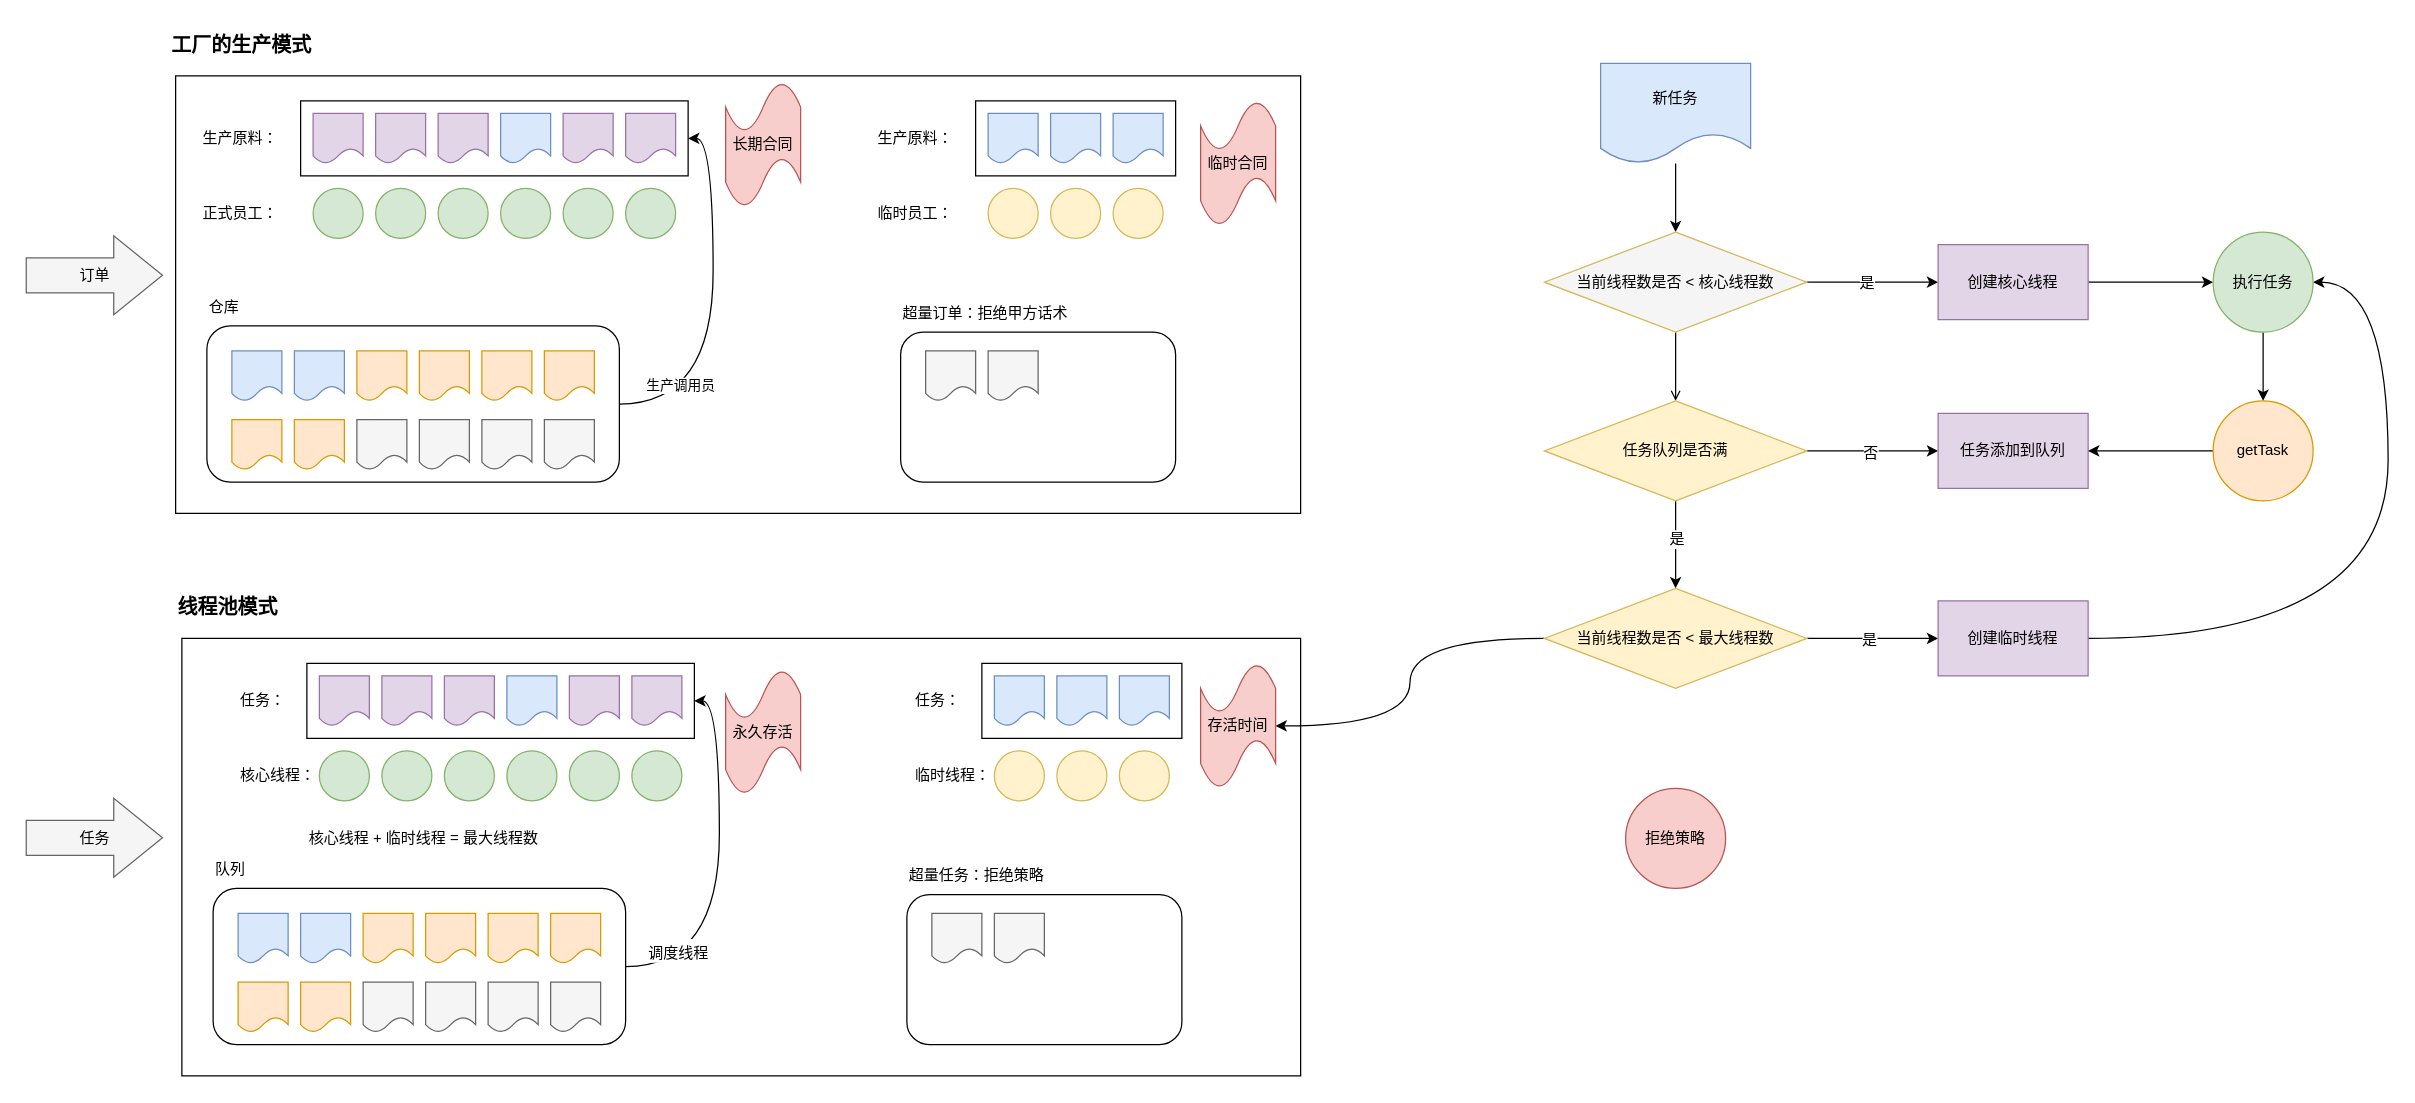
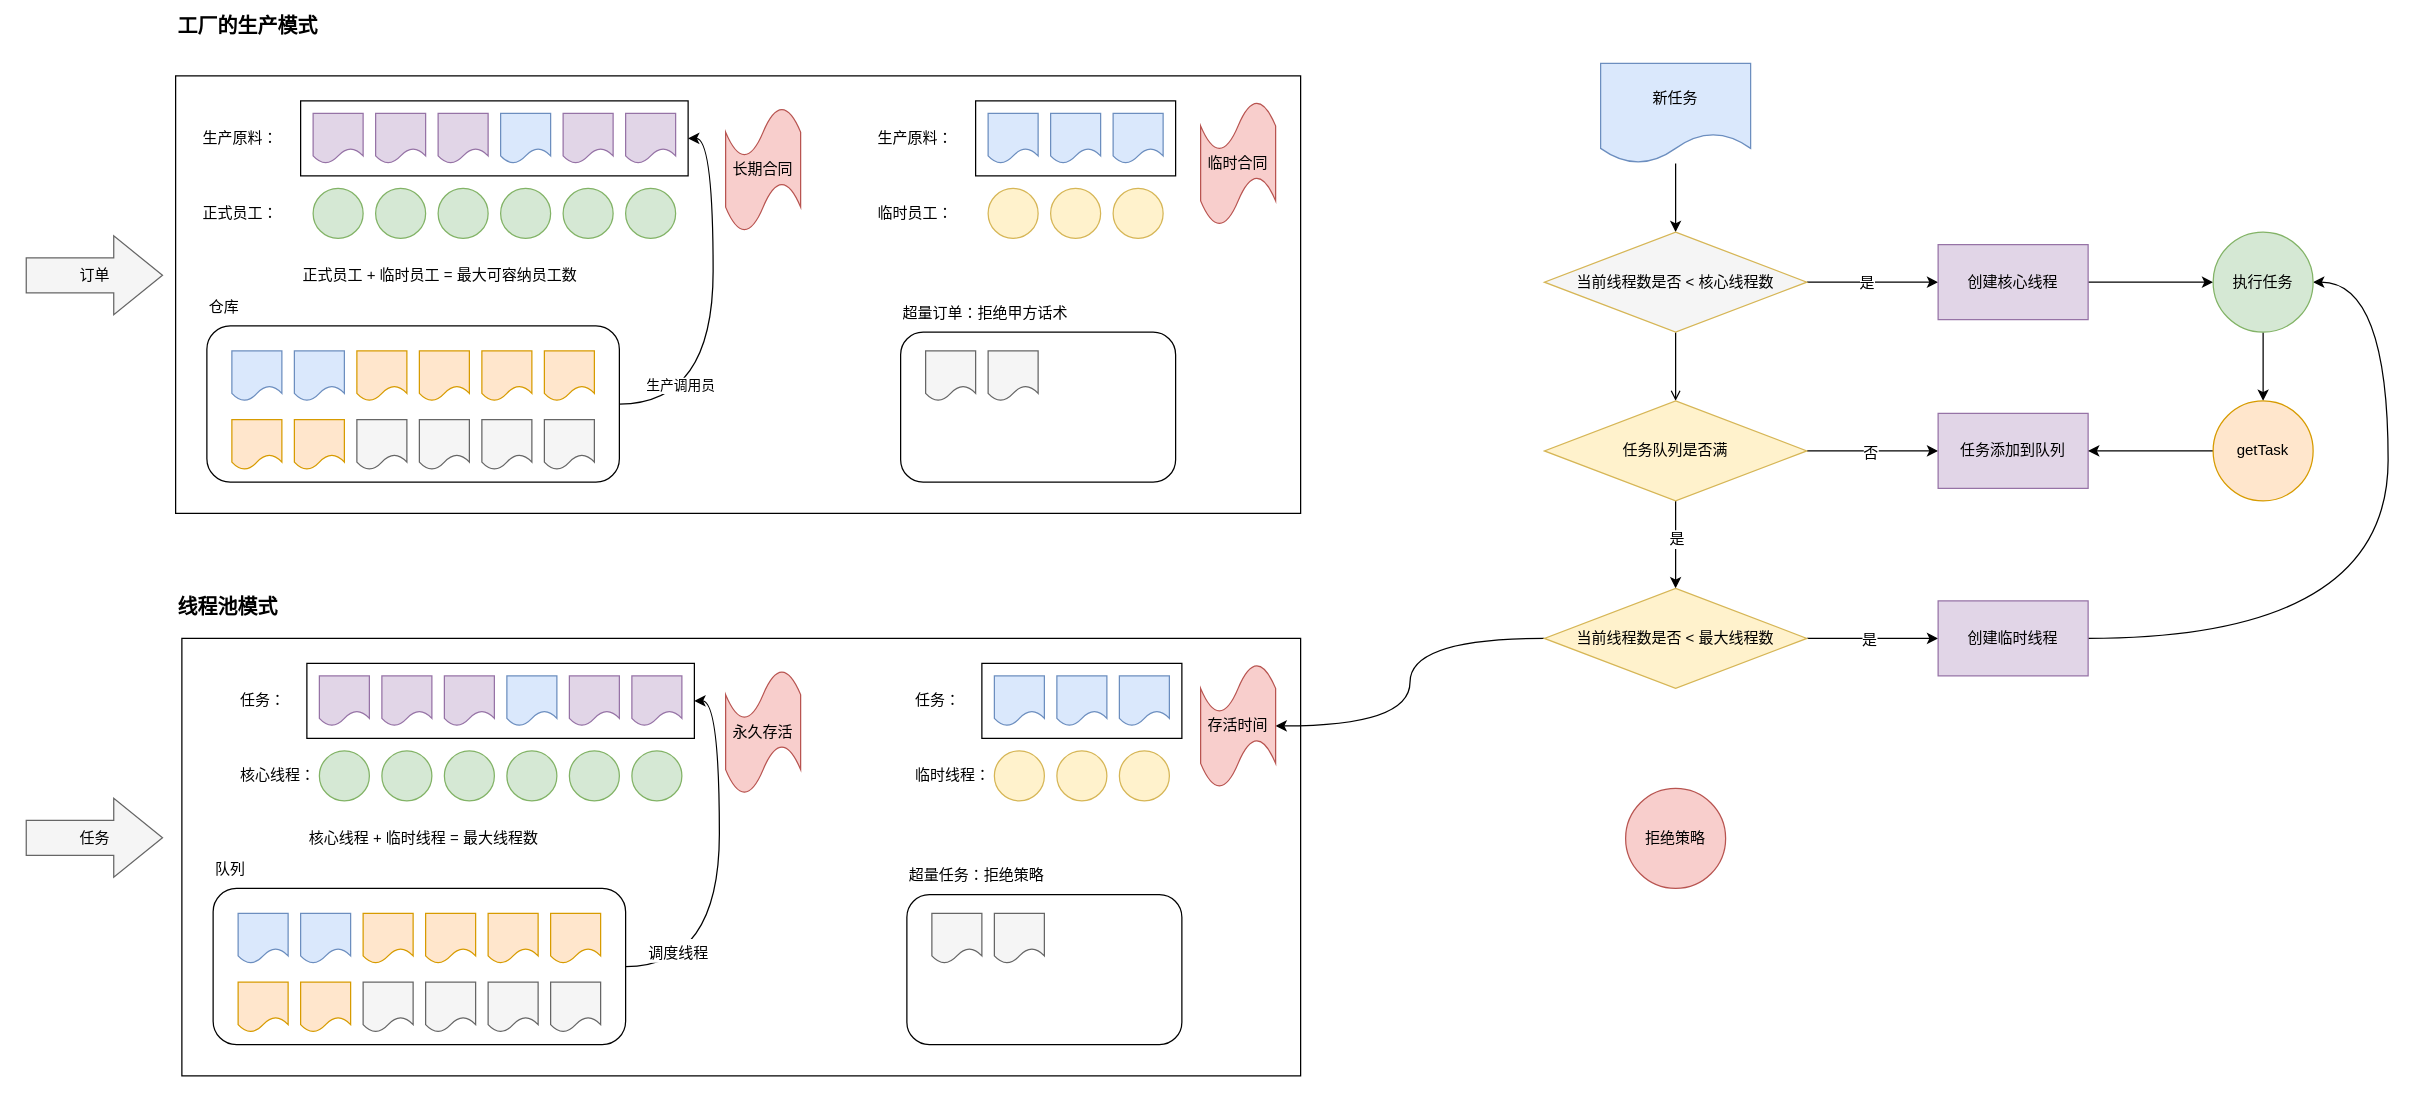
(244, 44) -> (251, 26)
(763, 144) -> (763, 169)
none -> (448, 276)
